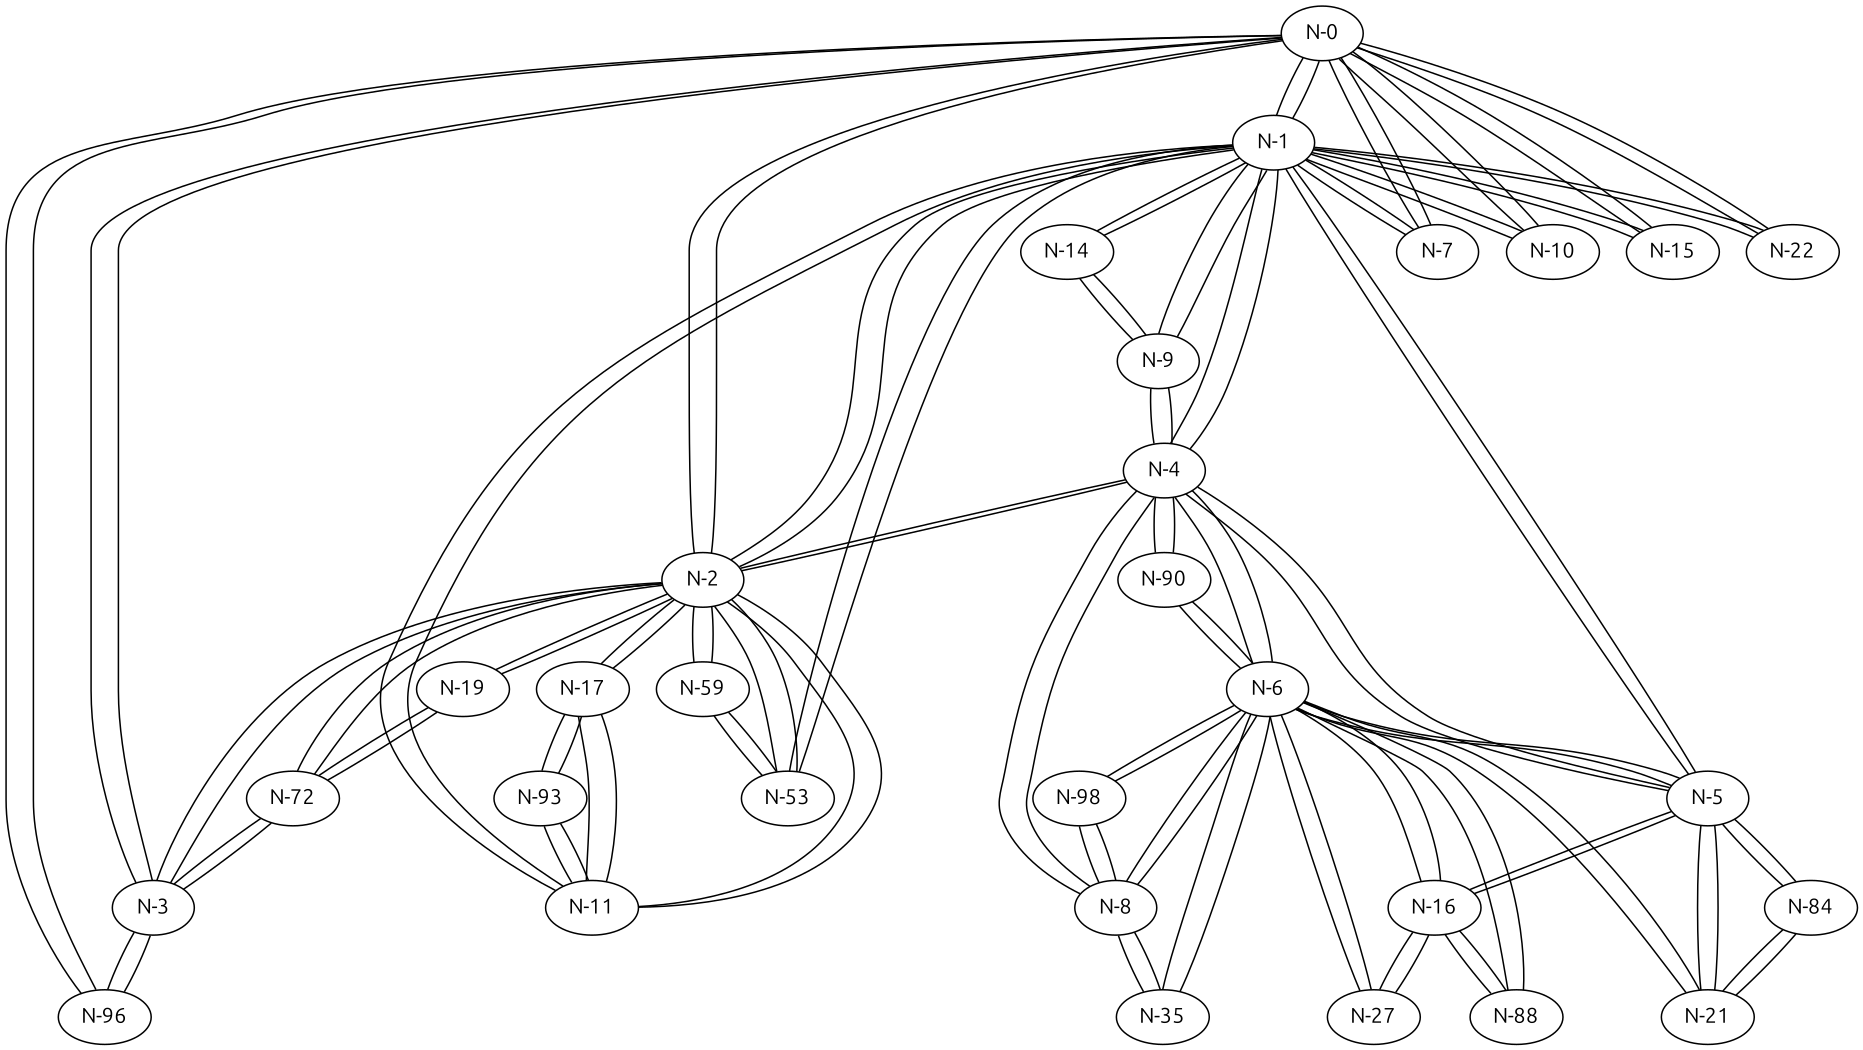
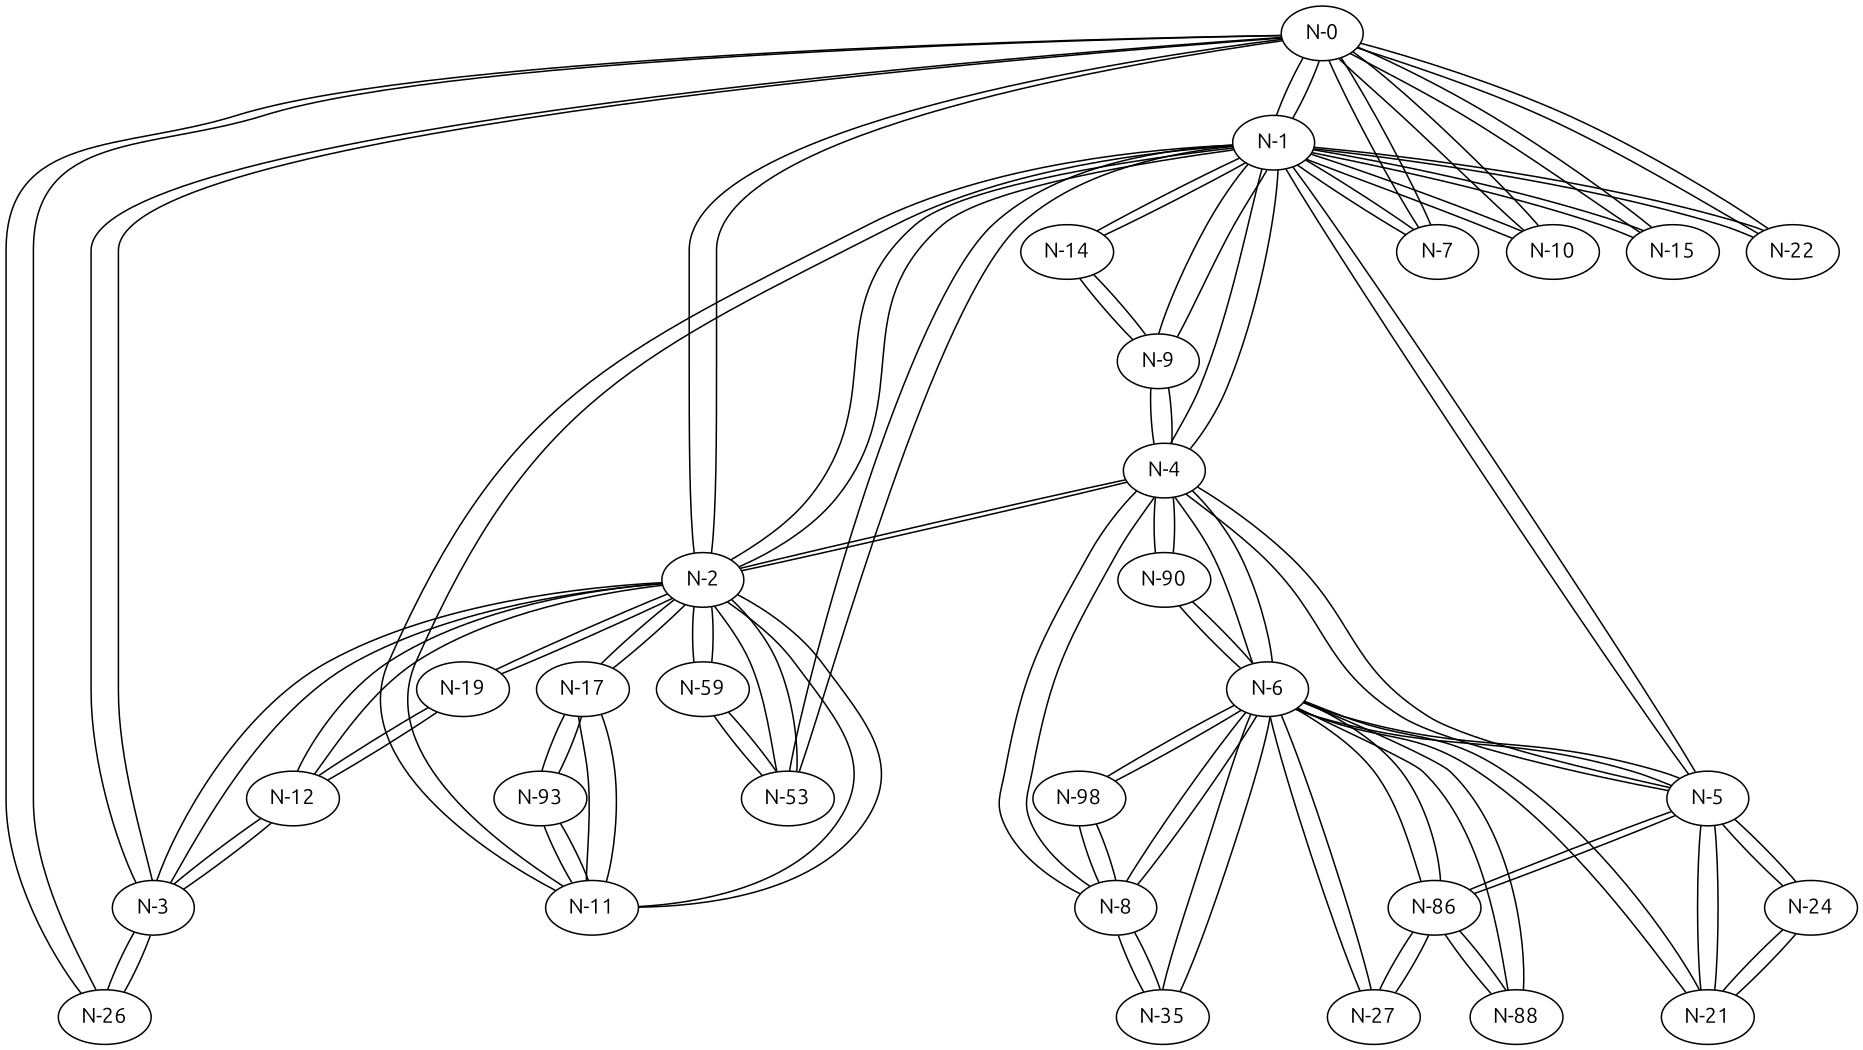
(293, 798) -> (293, 798)
(1435, 908) -> (1435, 908)
(1811, 908) -> (1811, 908)
(105, 1017) -> (105, 1017)
